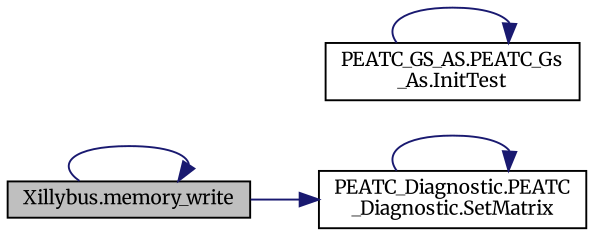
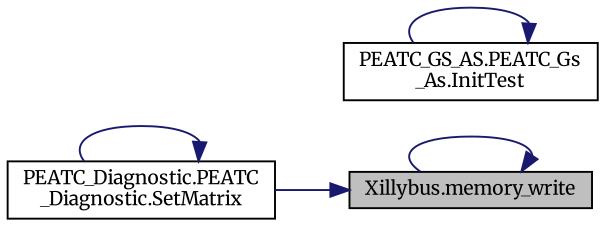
(275, 200) -> (303, 190)
